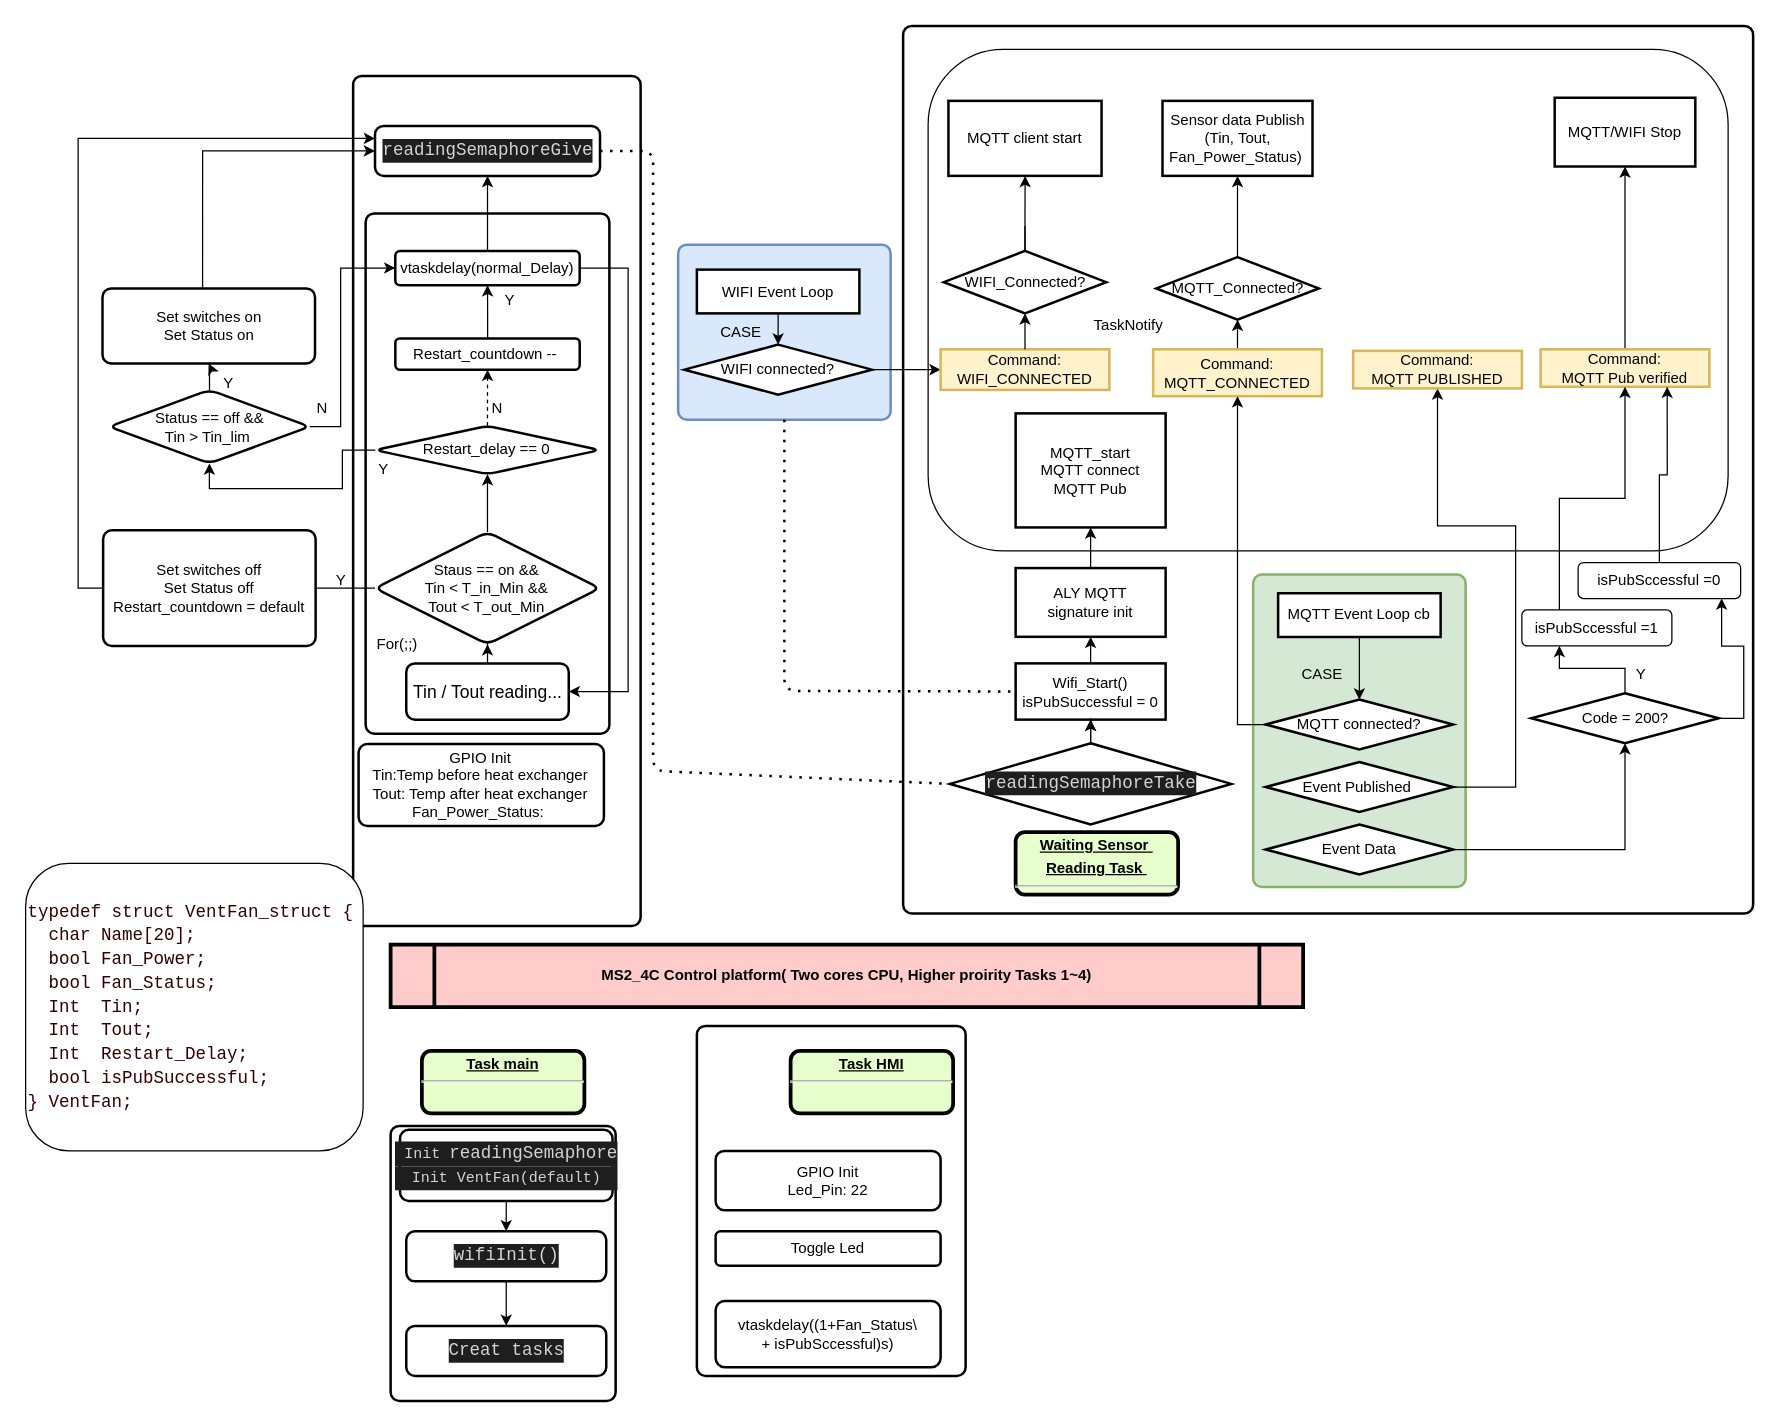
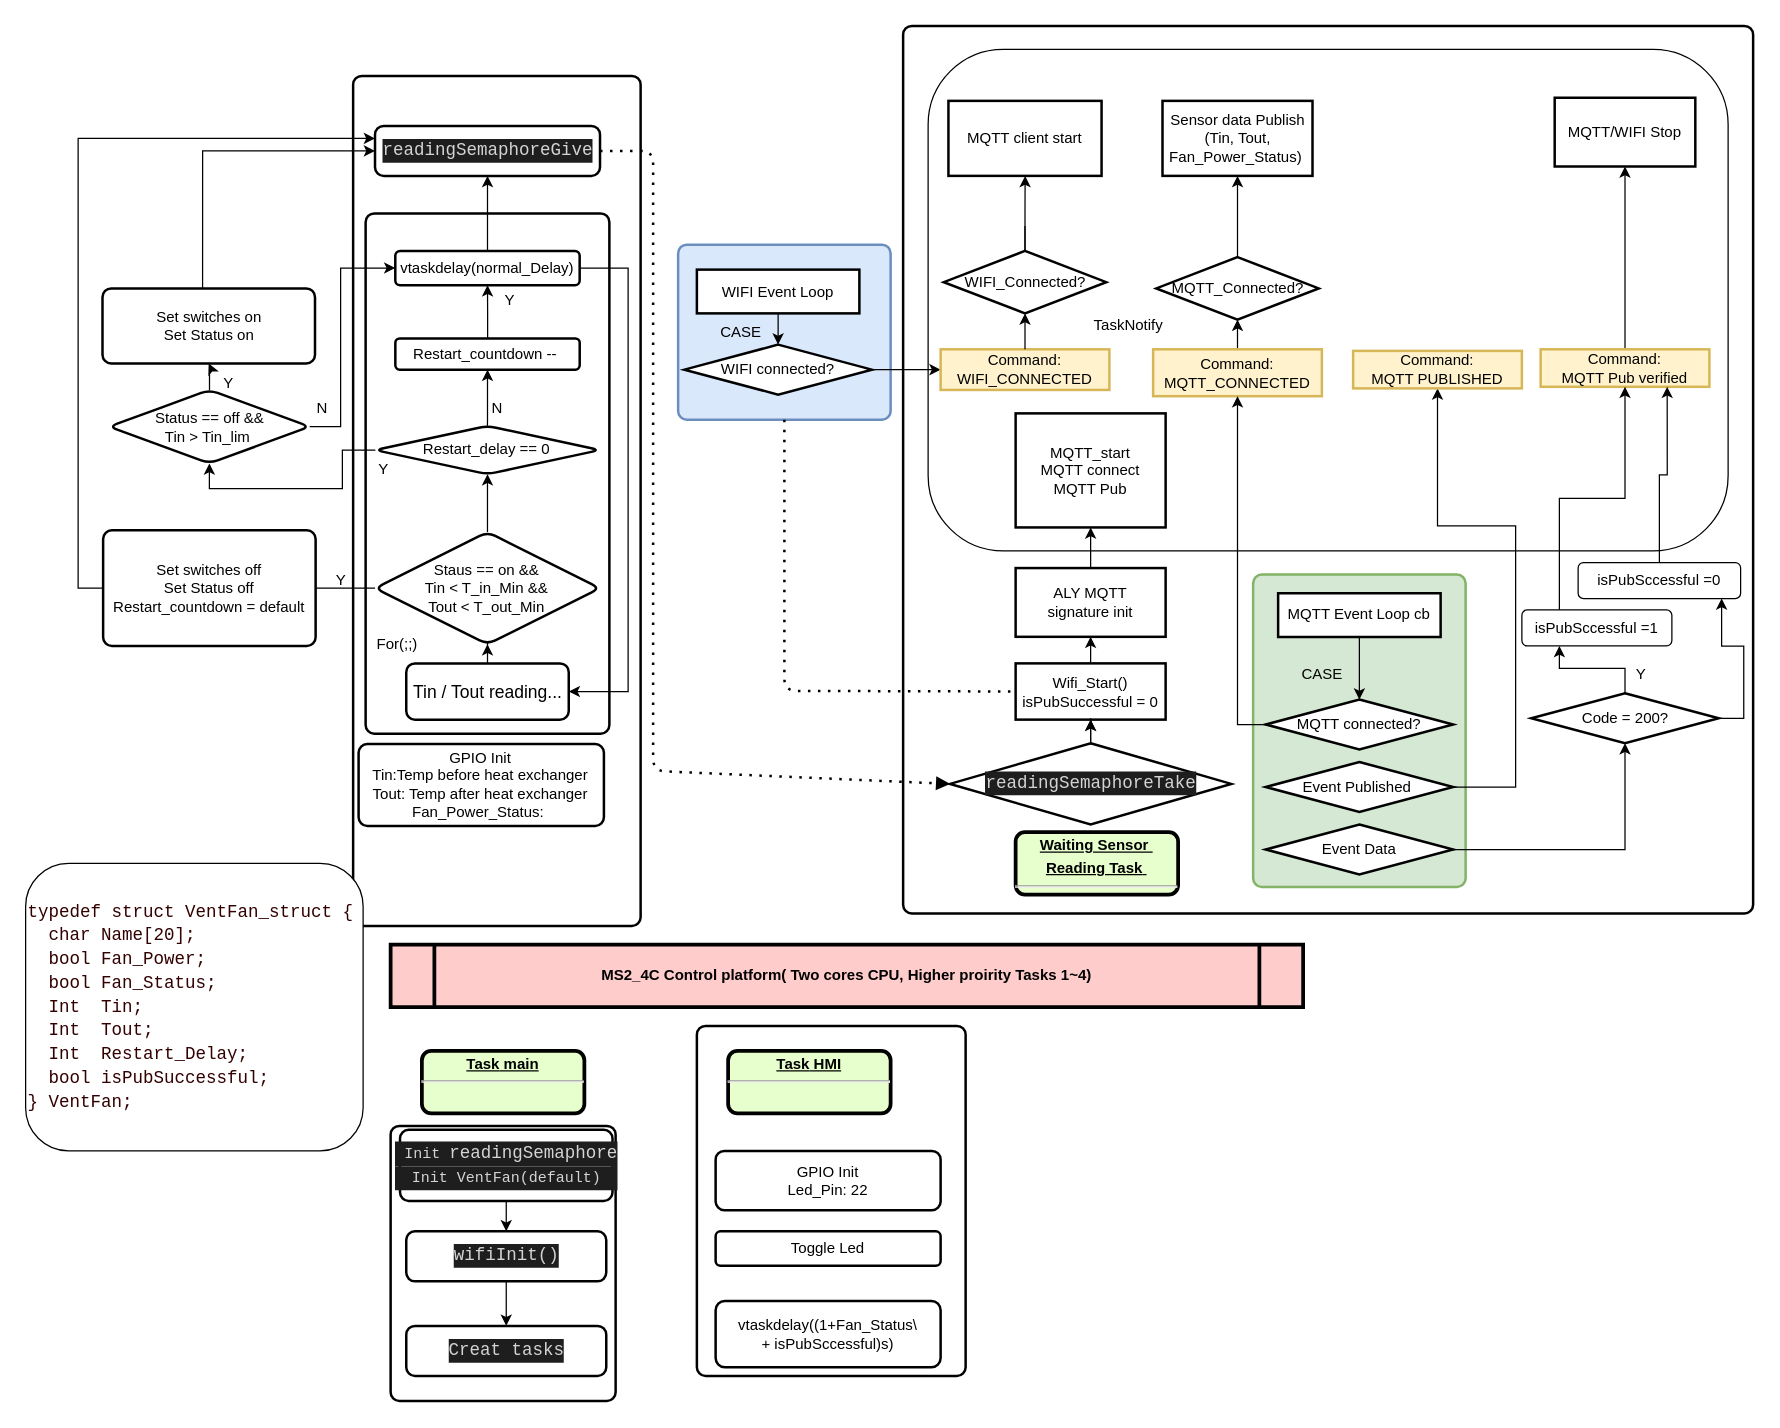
(487, 401) -> (487, 401)
(941, 783) -> (935, 783)
(872, 1082) -> (809, 1082)
